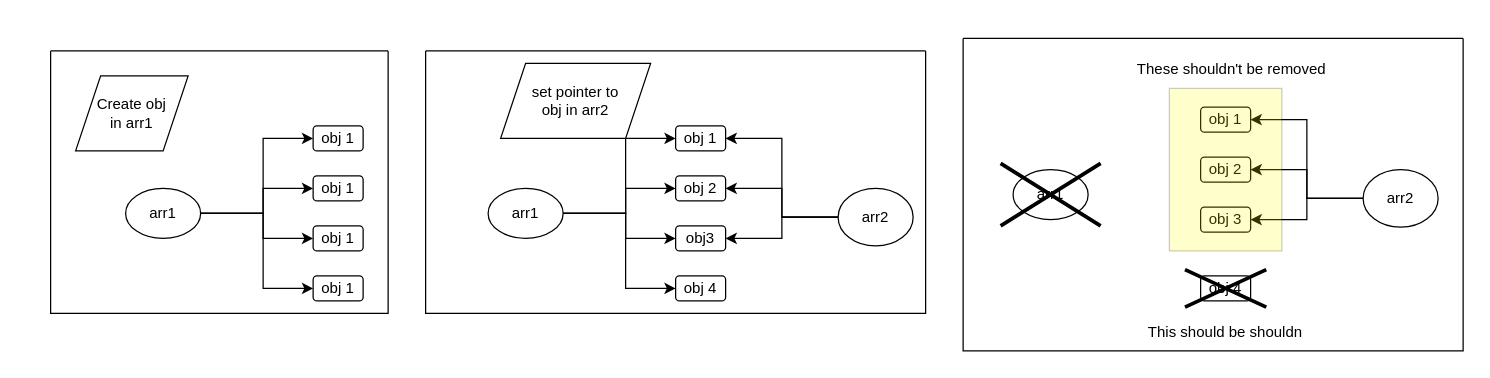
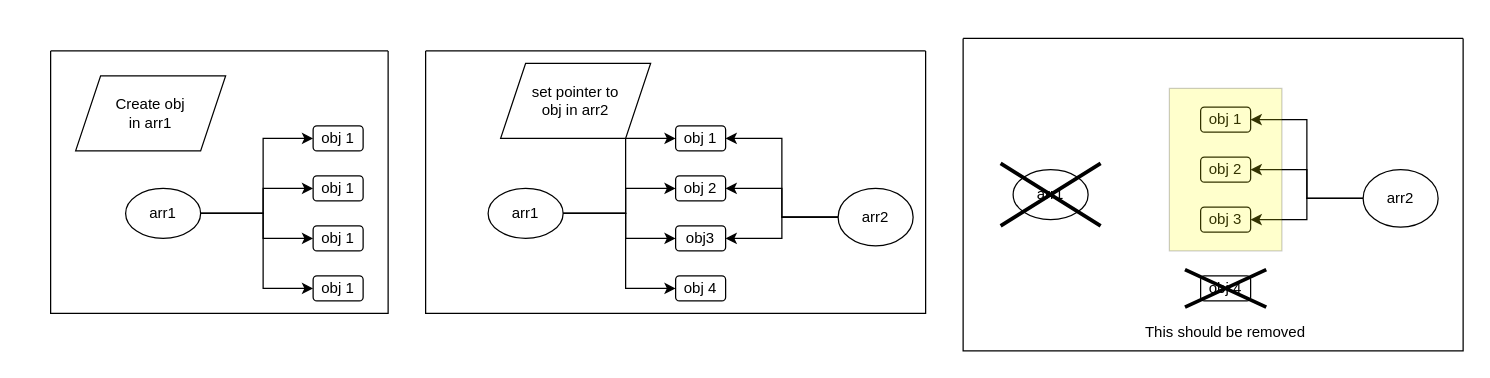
(1232, 69) -> none
(132, 113) -> (151, 113)
(1226, 332) -> (1226, 332)
